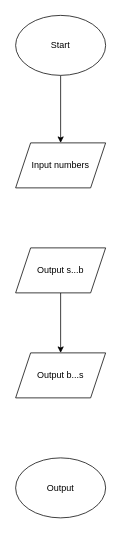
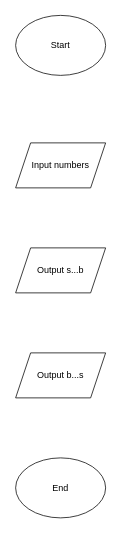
(60, 107) -> none
(60, 320) -> none
(60, 488) -> (60, 488)
